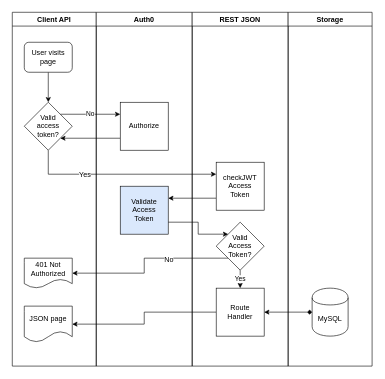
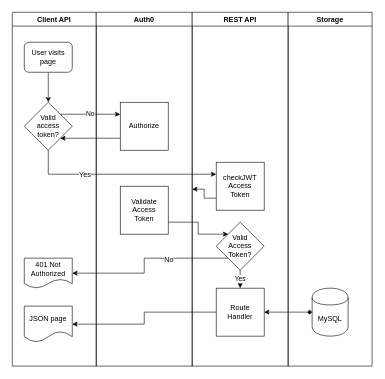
(240, 20) -> (240, 20)
(173, 198) -> (197, 189)
(144, 210) -> (144, 210)
